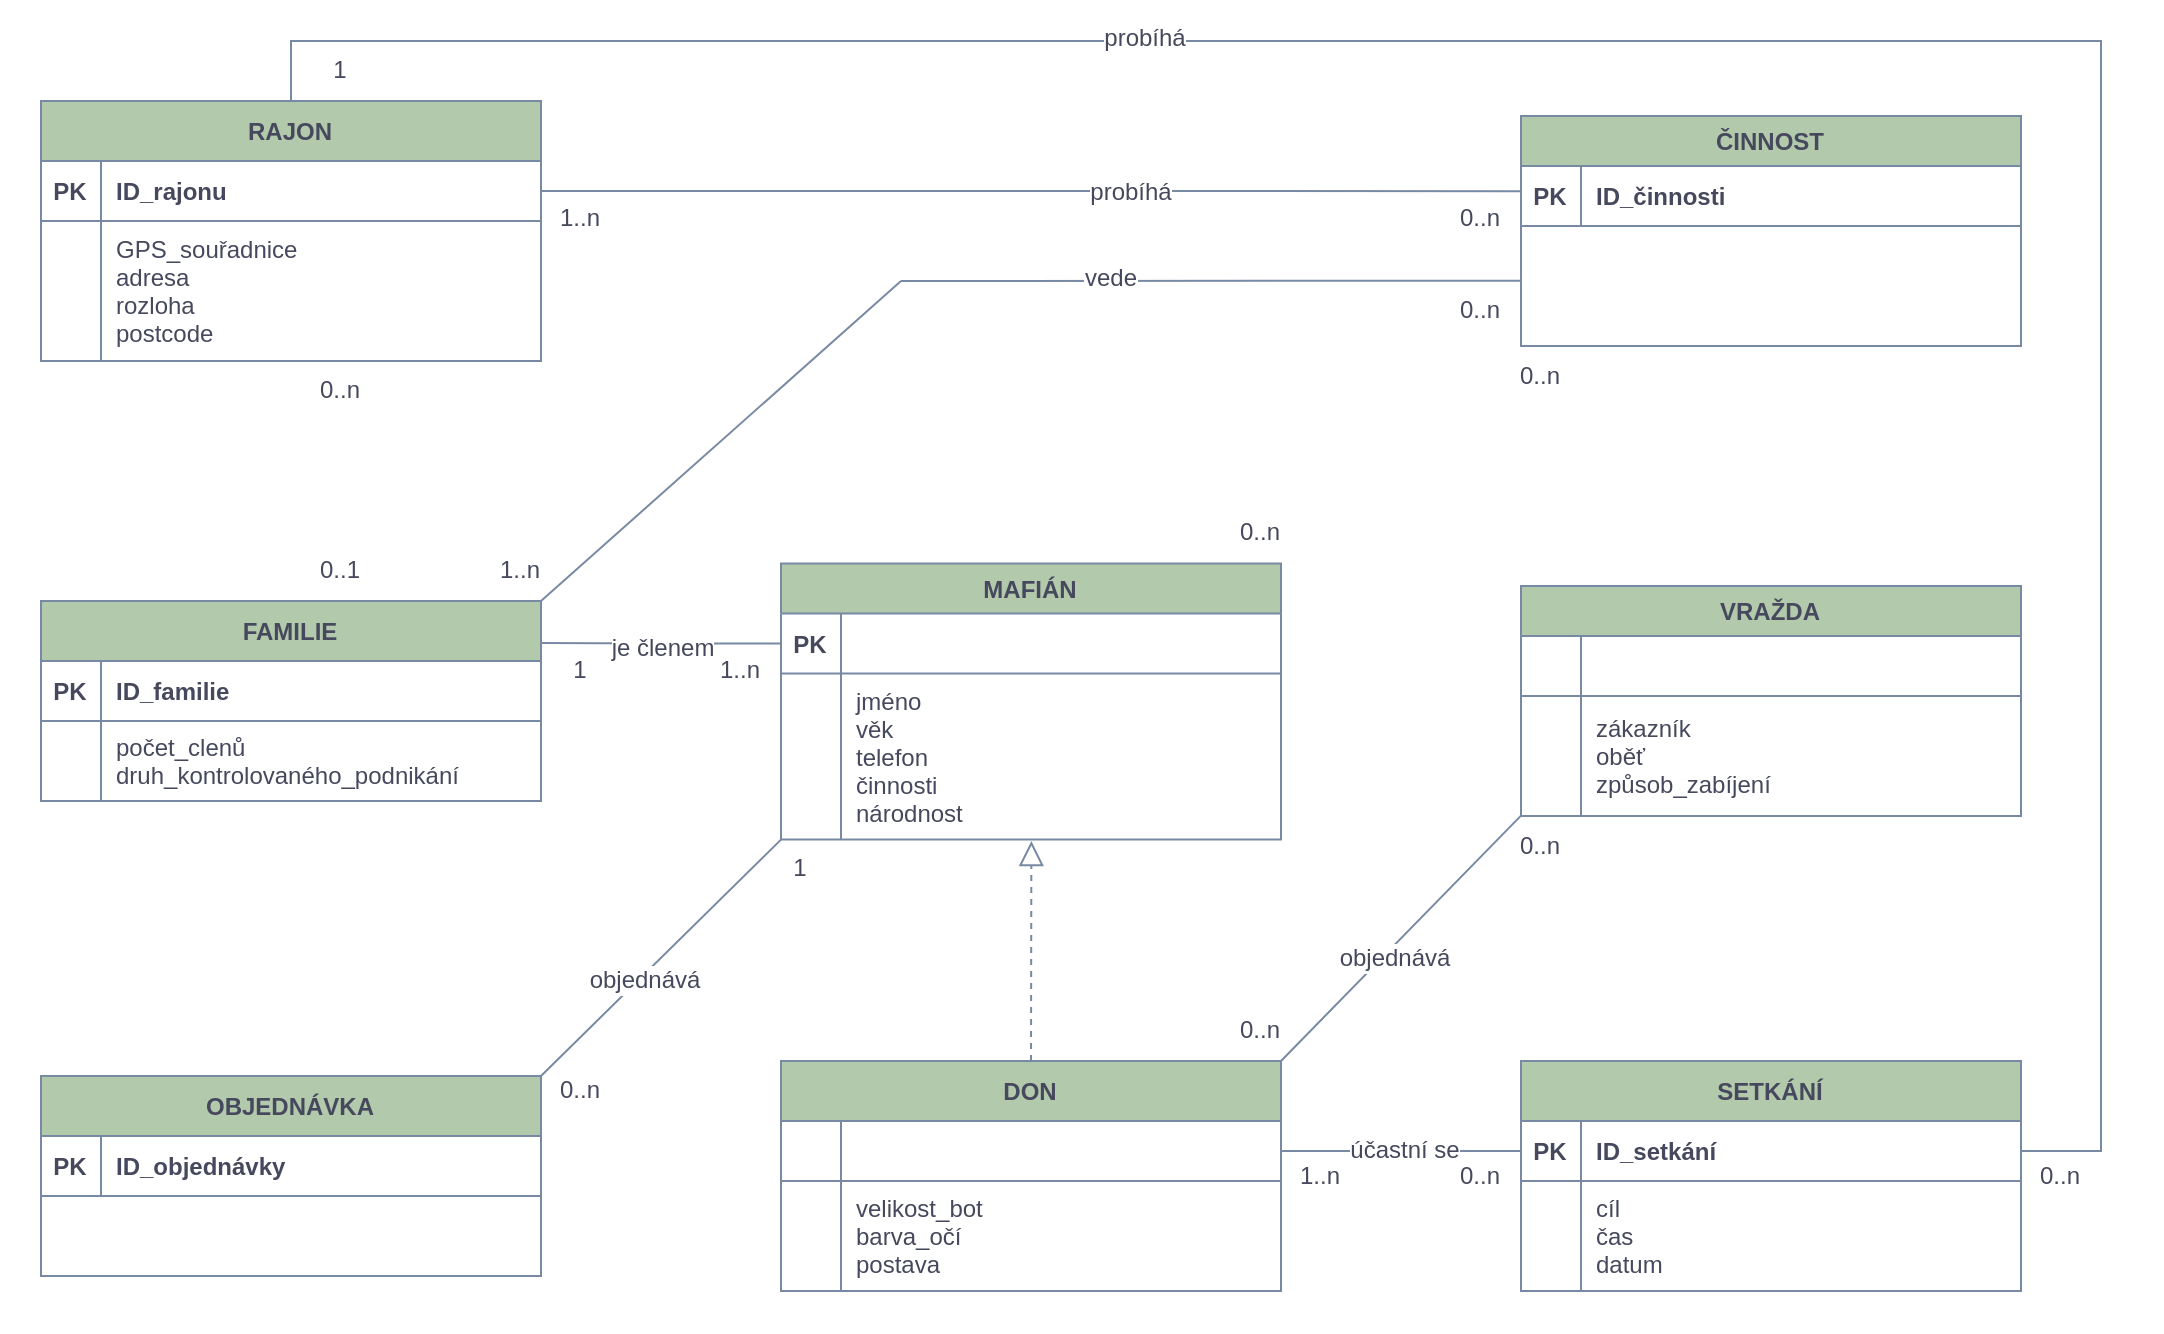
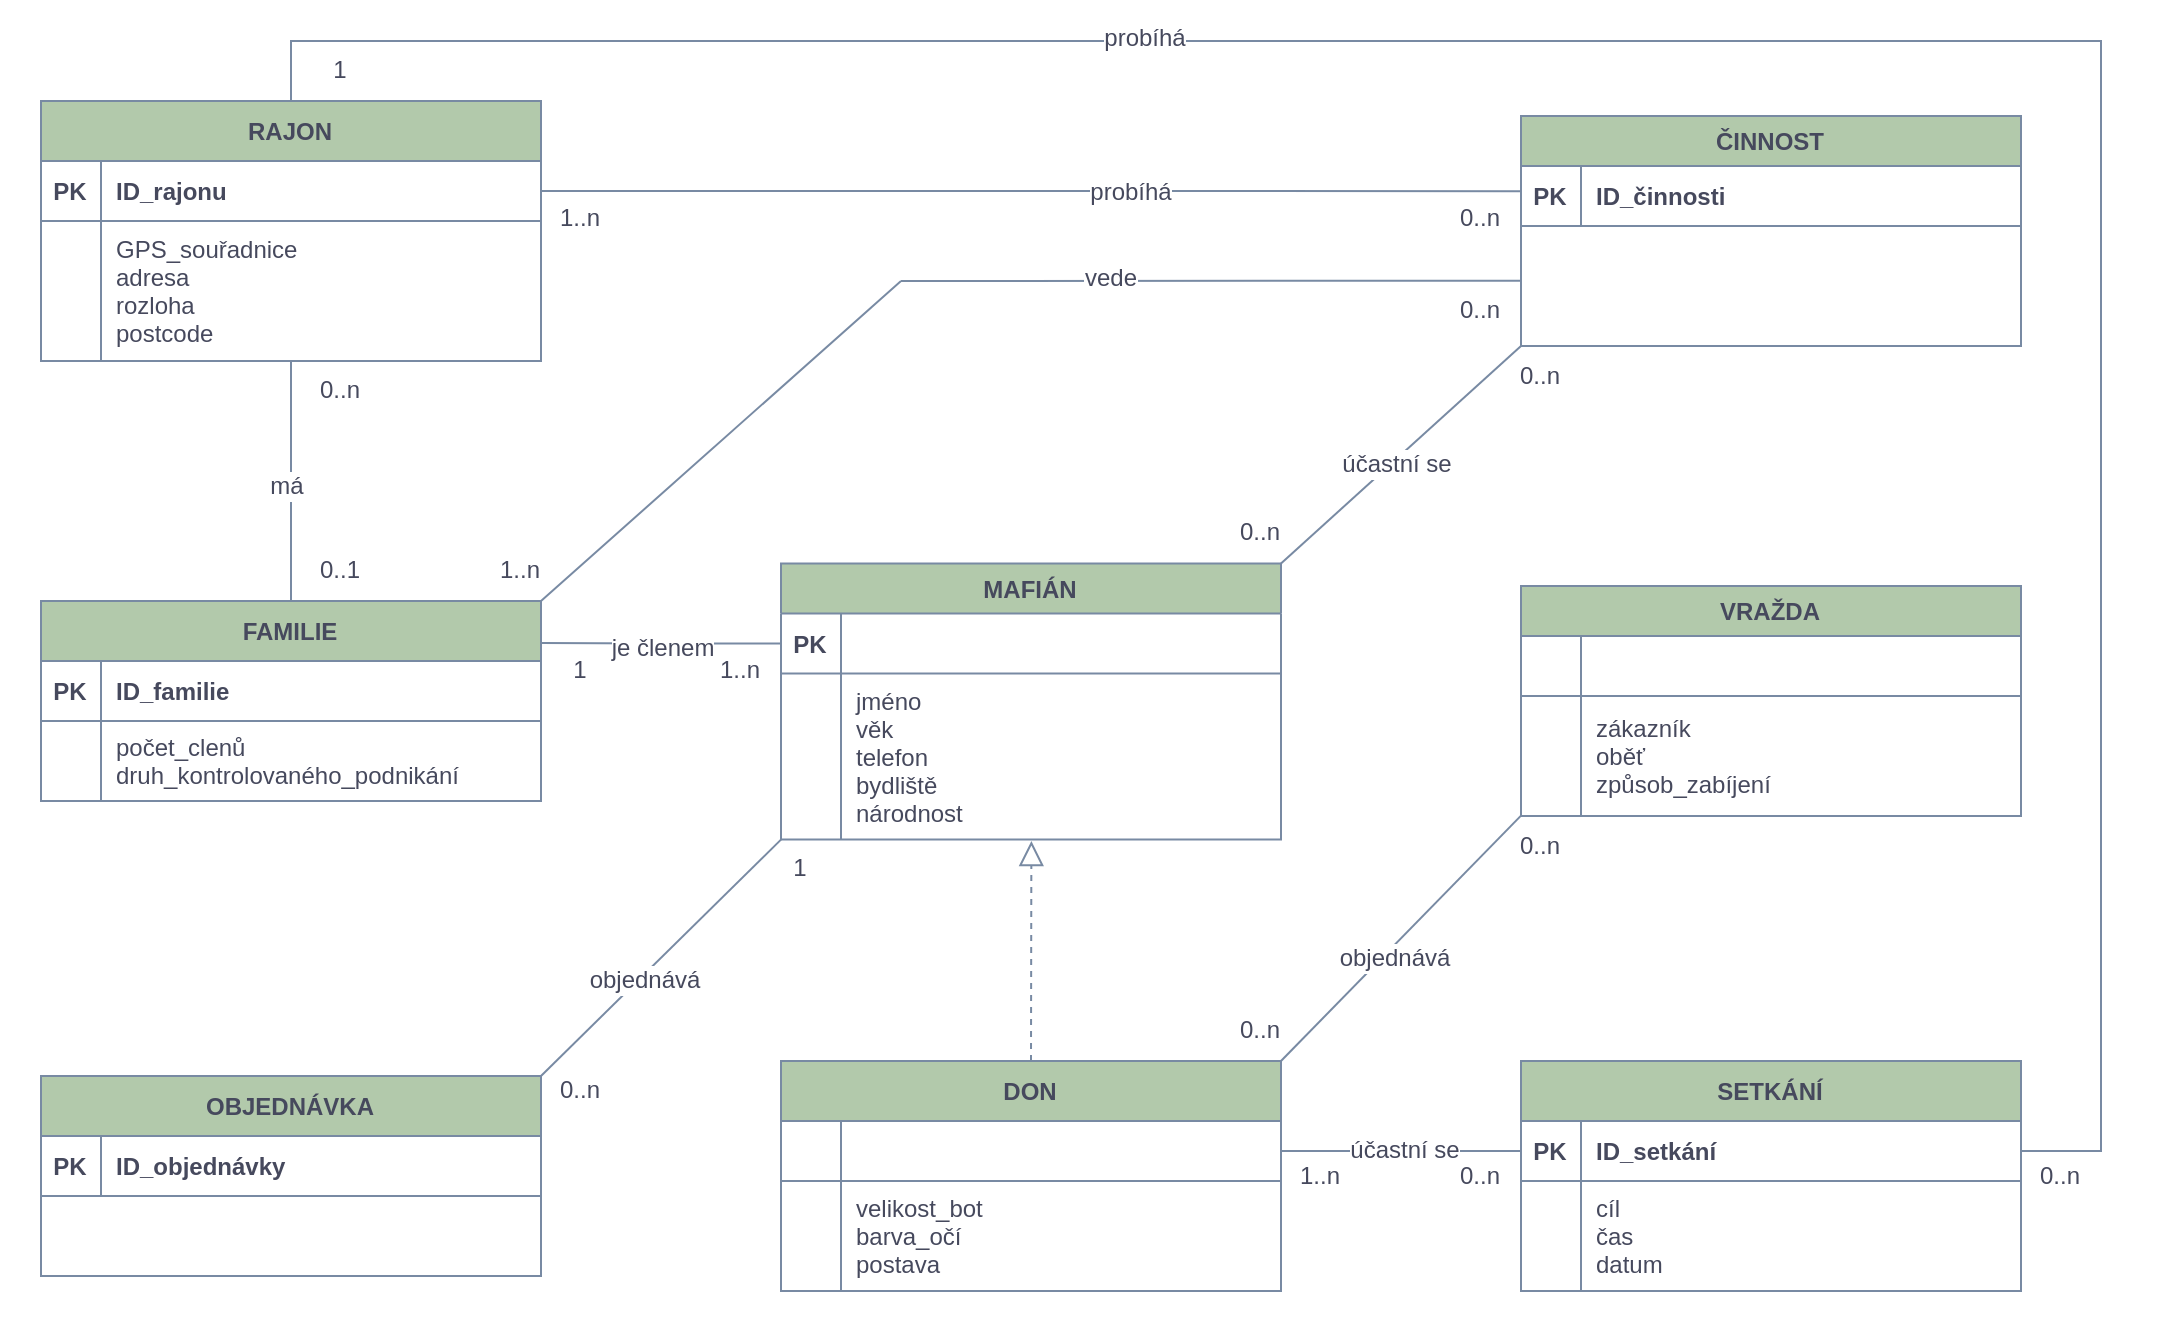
none -> (291, 483)
none -> (1340, 510)
(890, 702) -> (890, 702)
